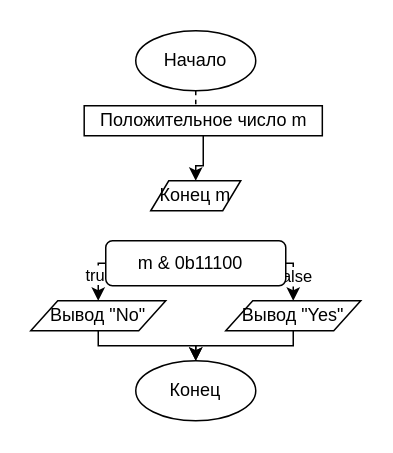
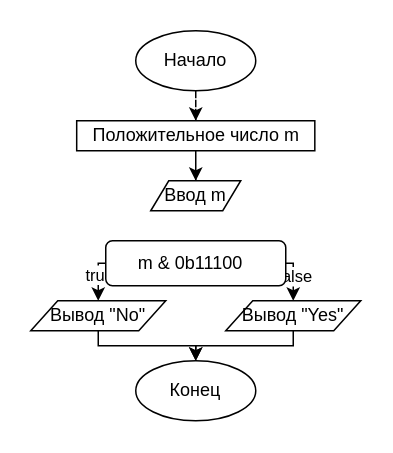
(203, 121) -> (196, 136)
(196, 196) -> (196, 196)
